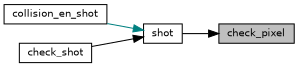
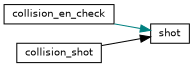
(55, 14) -> (59, 14)
(257, 34) -> none
(55, 53) -> (59, 53)
